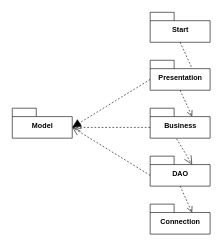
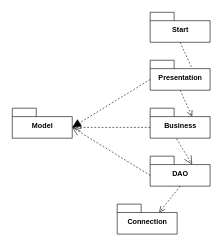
(180, 219) -> (147, 219)
